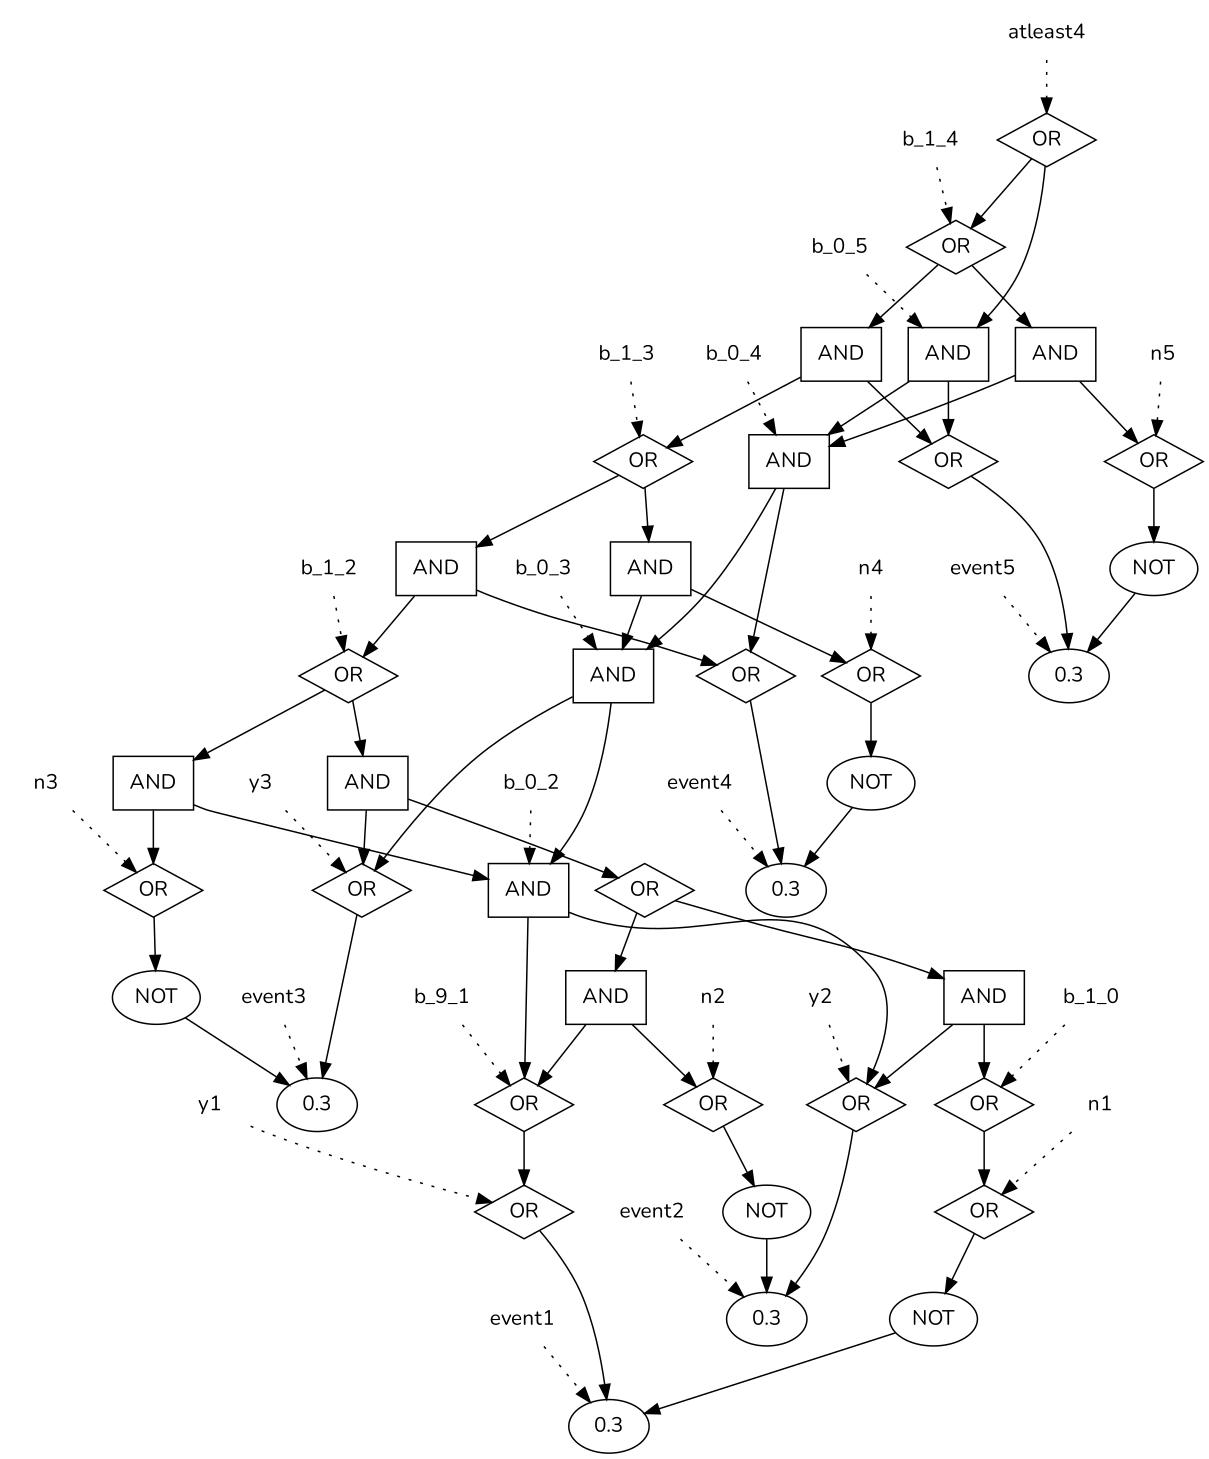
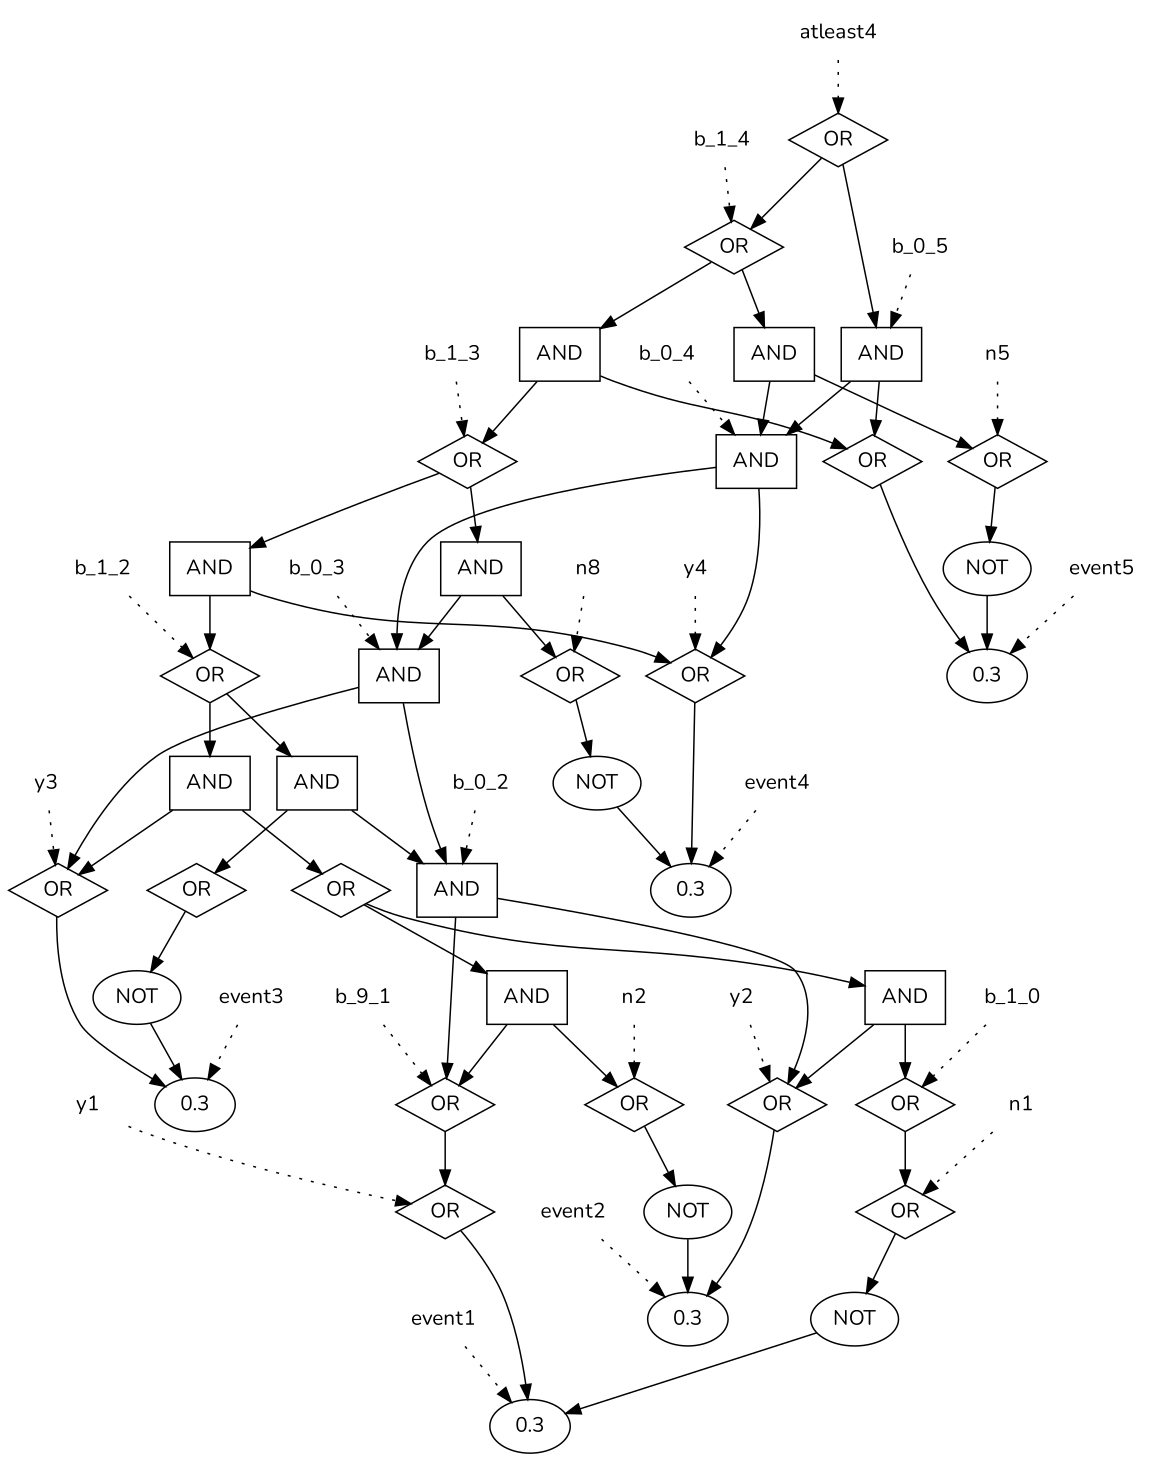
none -> (695, 569)
(871, 569) -> (588, 569)
(46, 783) -> none
